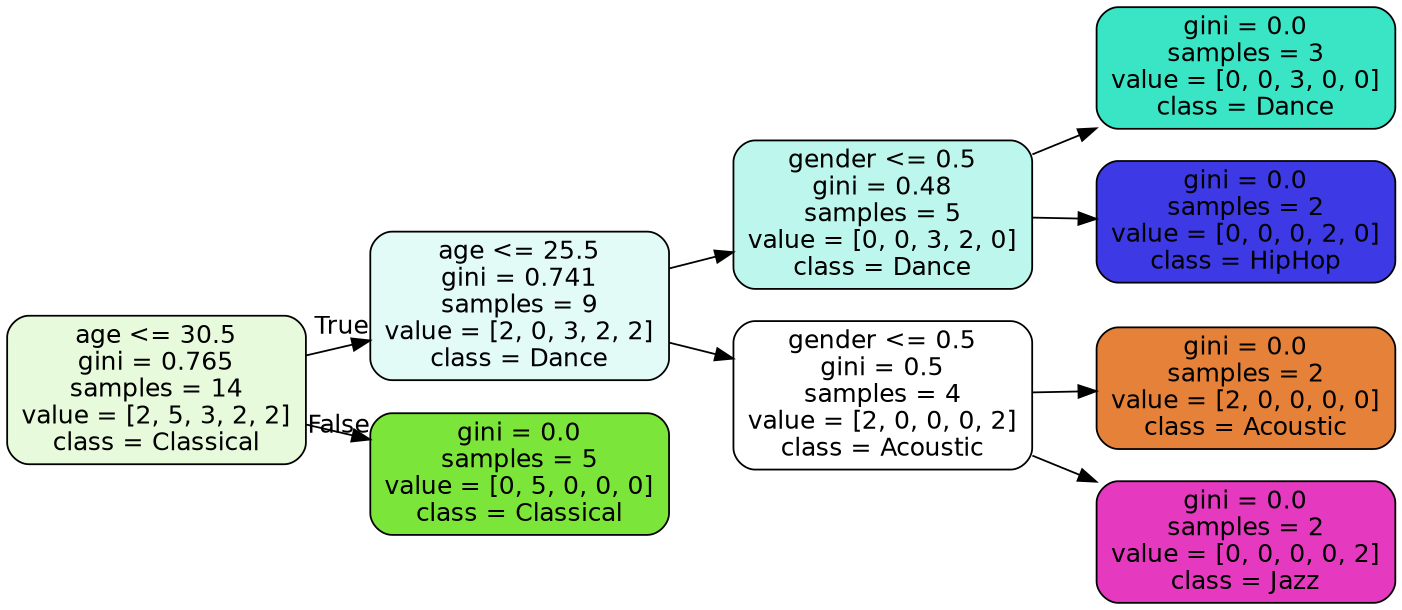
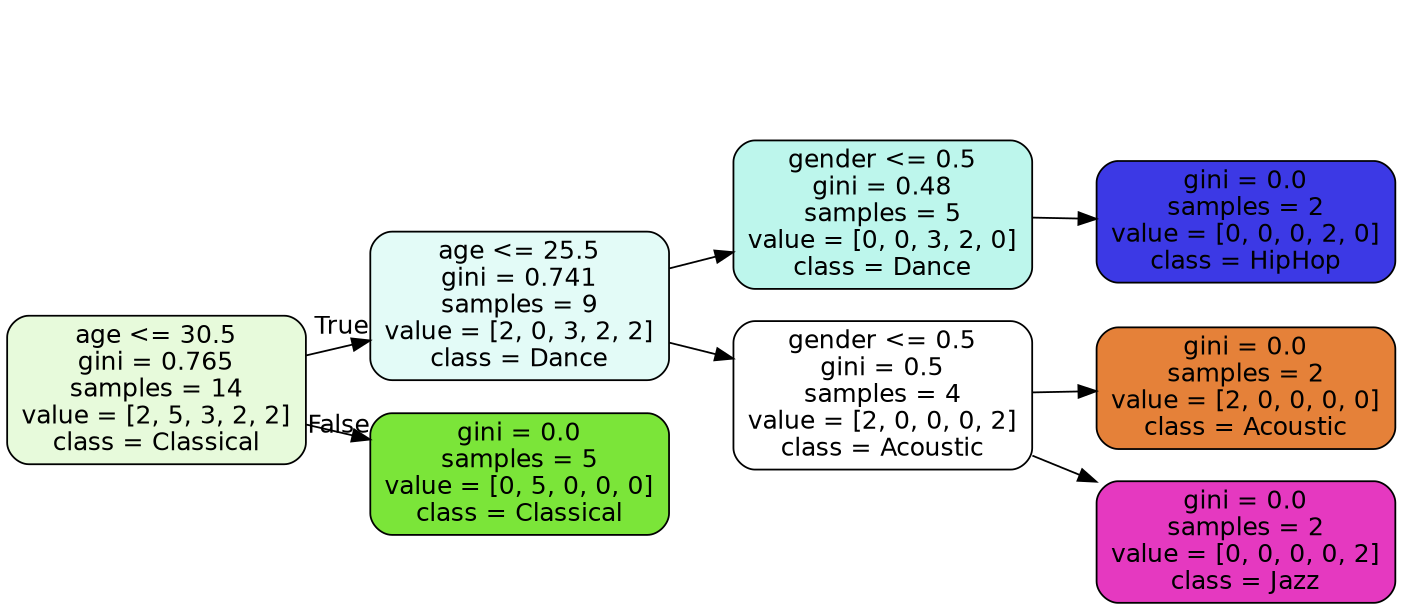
(1246, 68) -> none
